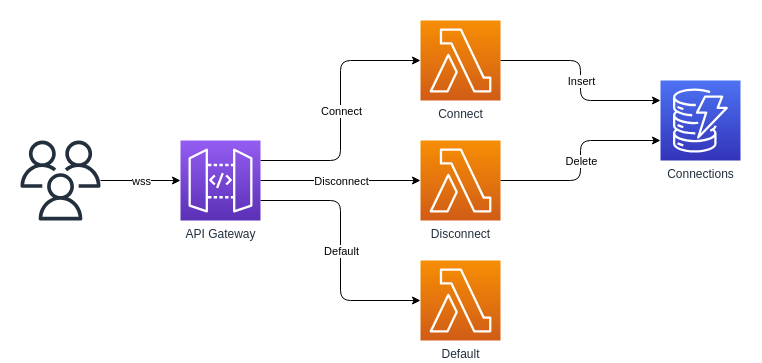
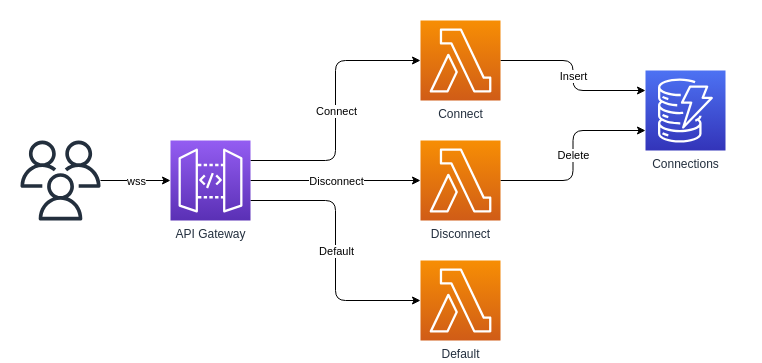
(701, 121) -> (686, 111)
(221, 181) -> (211, 181)
